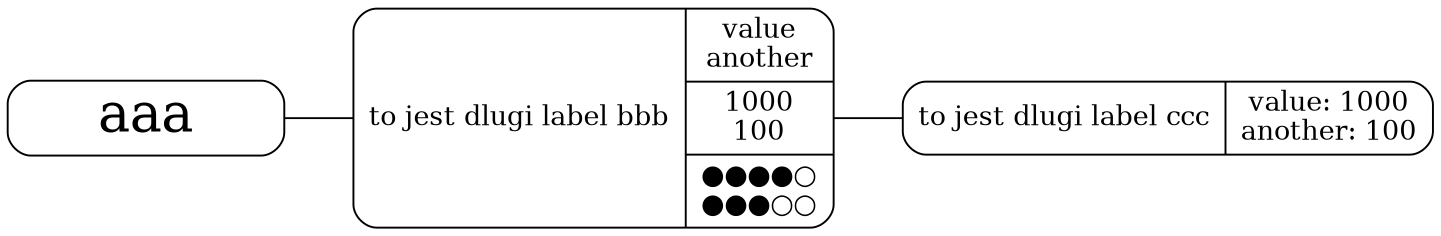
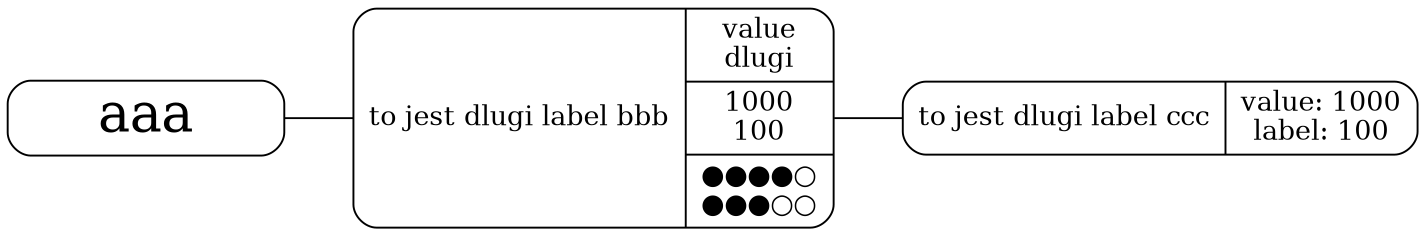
(760, 59) -> (760, 59)
(1329, 132) -> (1322, 132)
